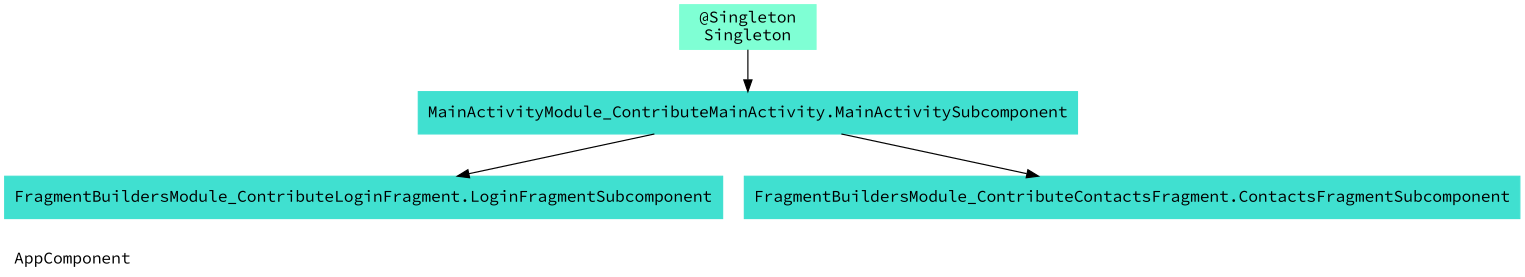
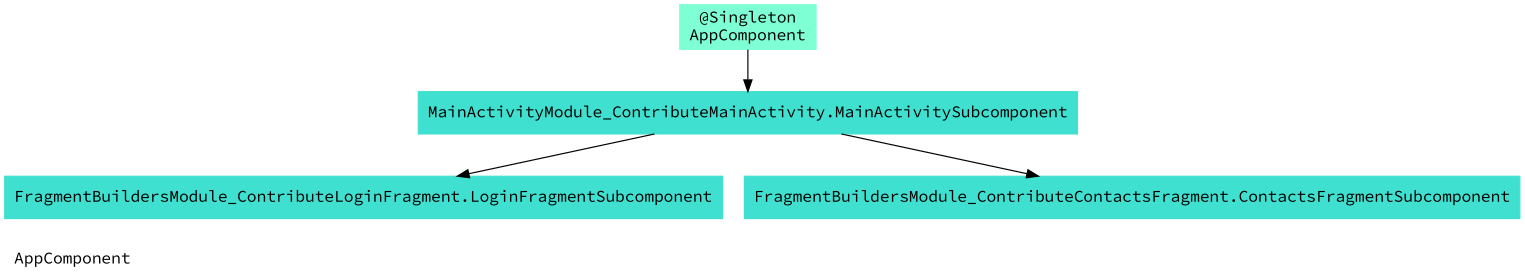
(748, 27) -> (748, 27)
